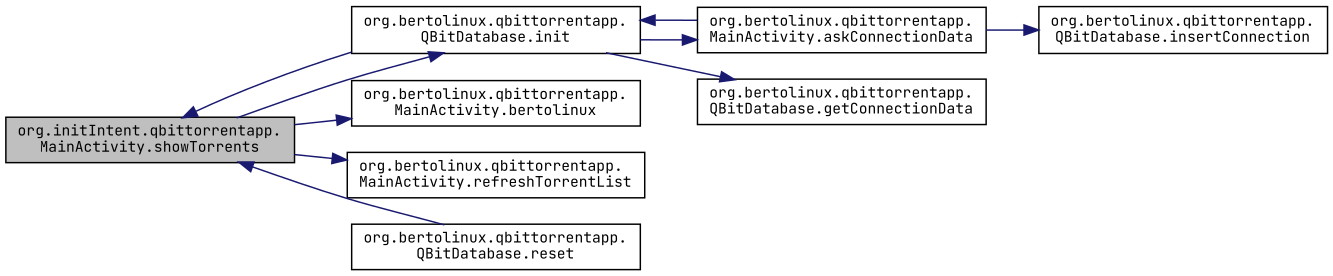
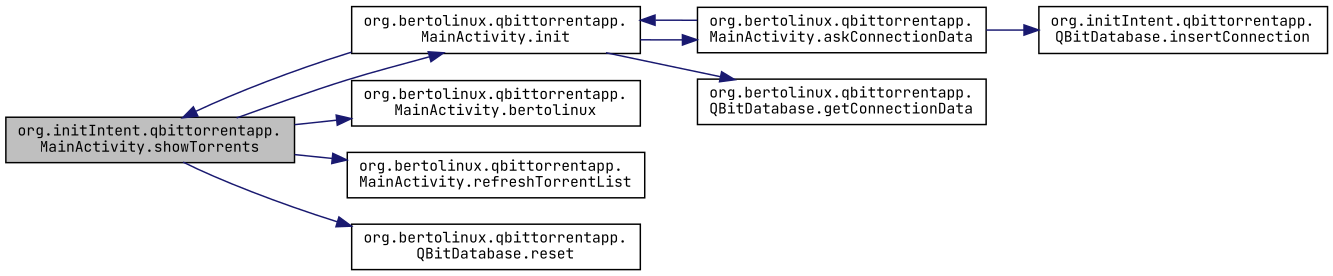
(496, 30) -> (496, 30)
(1183, 30) -> (1183, 30)
(348, 199) -> (259, 195)
